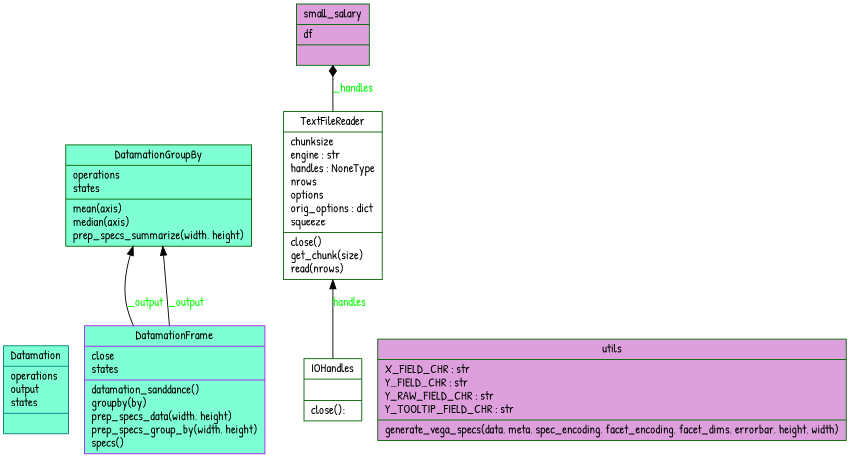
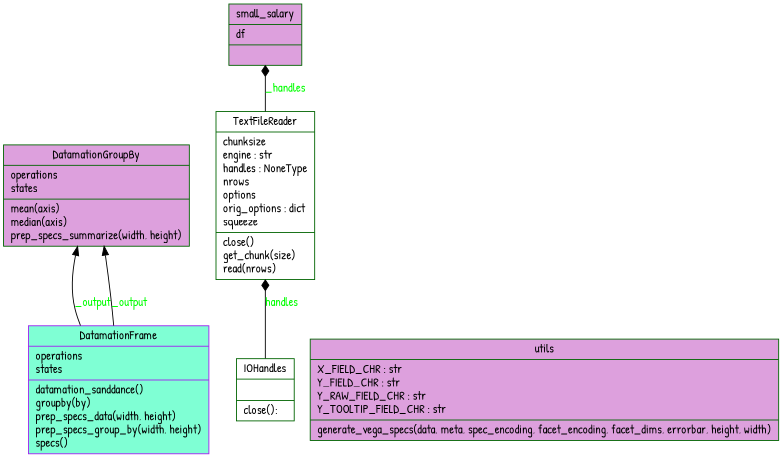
(159, 196) -> (96, 196)
(333, 324) -> (265, 325)
(103, 356) -> (59, 356)
(36, 390) -> none
